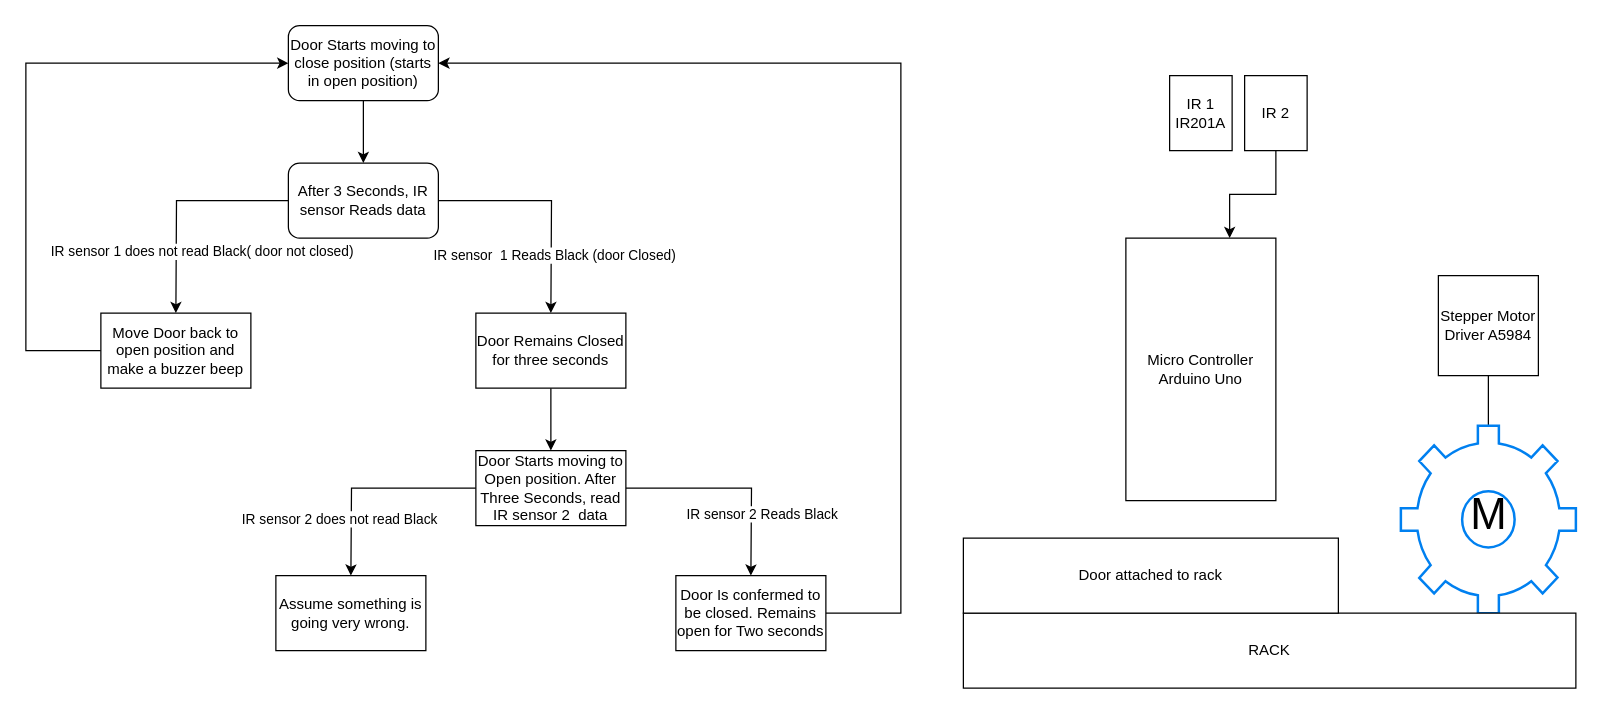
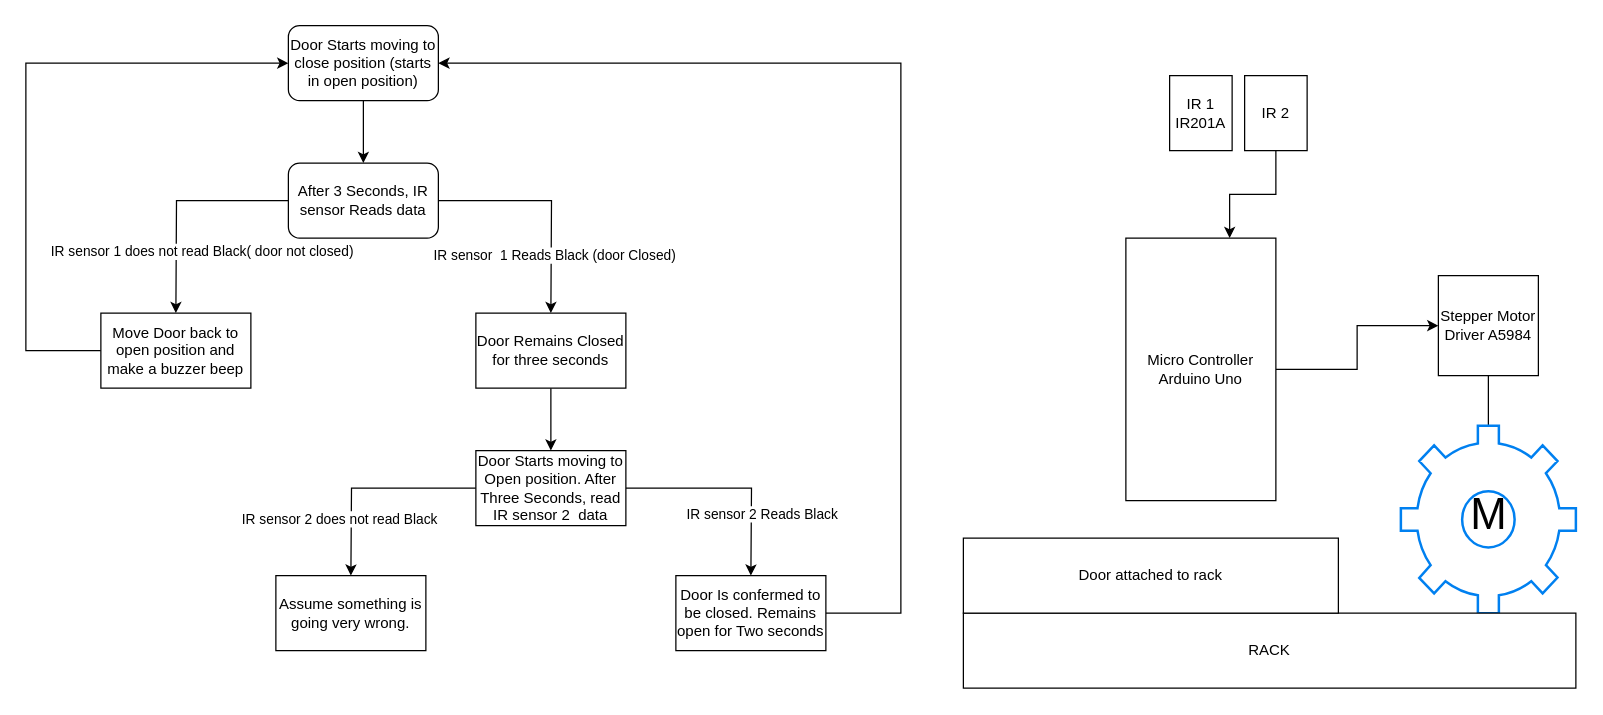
none -> (1357, 352)
